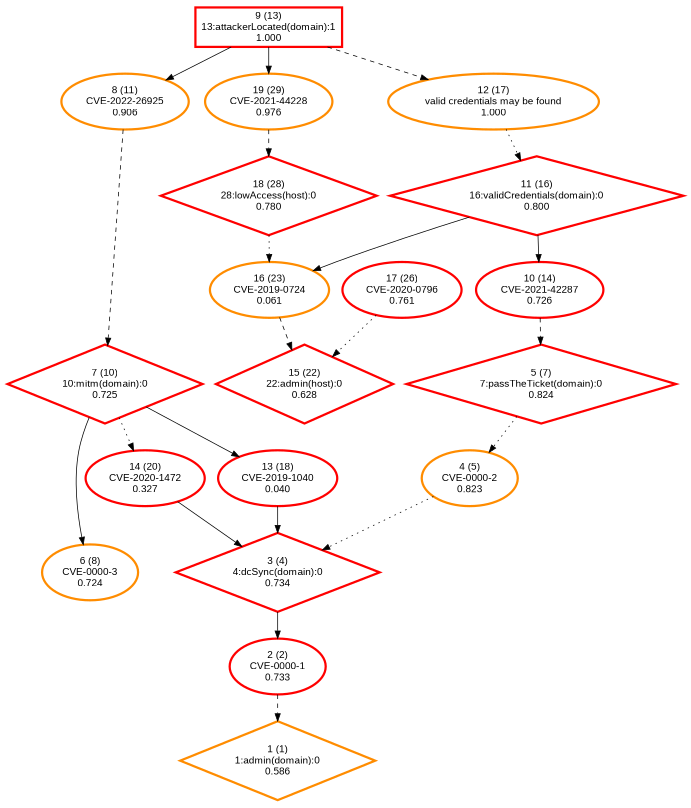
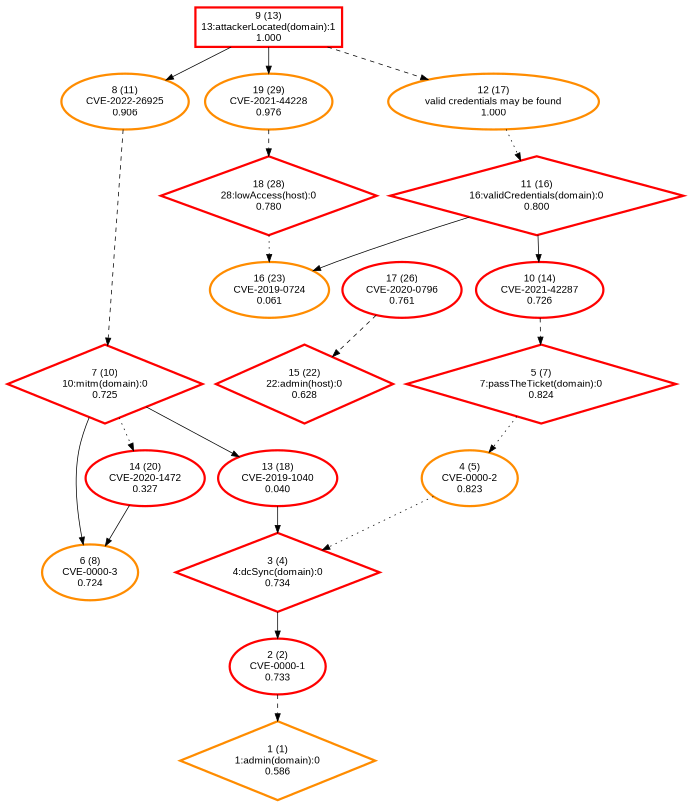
(284, 330) -> none
(357, 333) -> (357, 333)
(207, 522) -> (119, 522)
